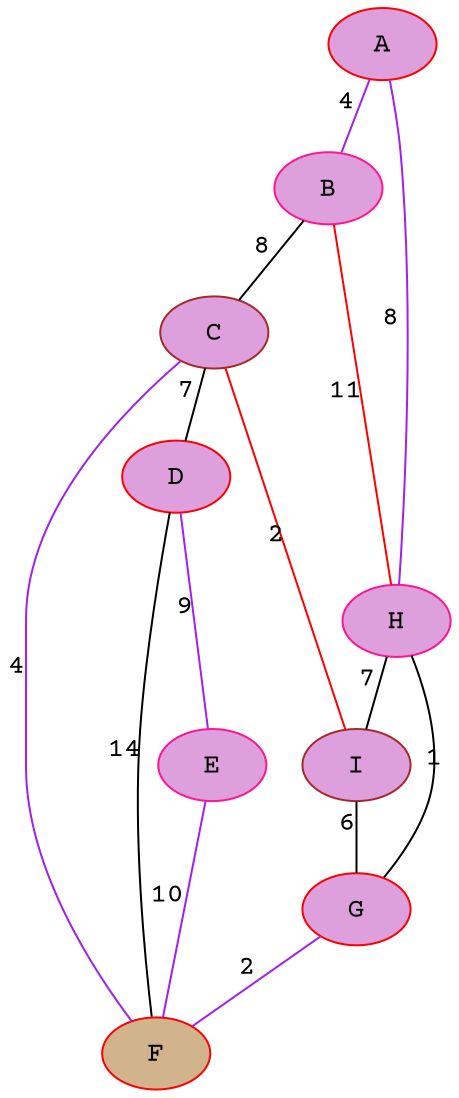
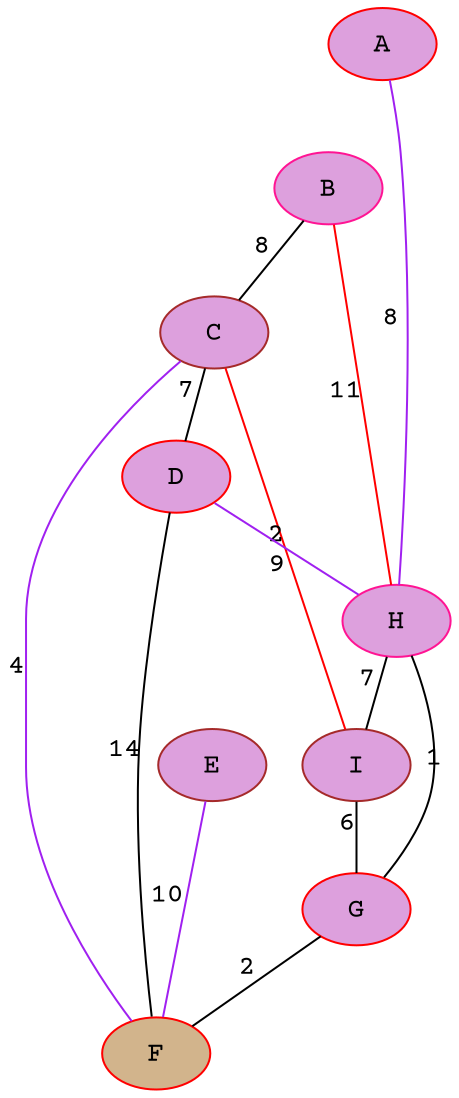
(356, 116) -> none
(194, 621) -> (269, 537)
(212, 765) -> (212, 765)
(257, 981) -> (257, 981)
